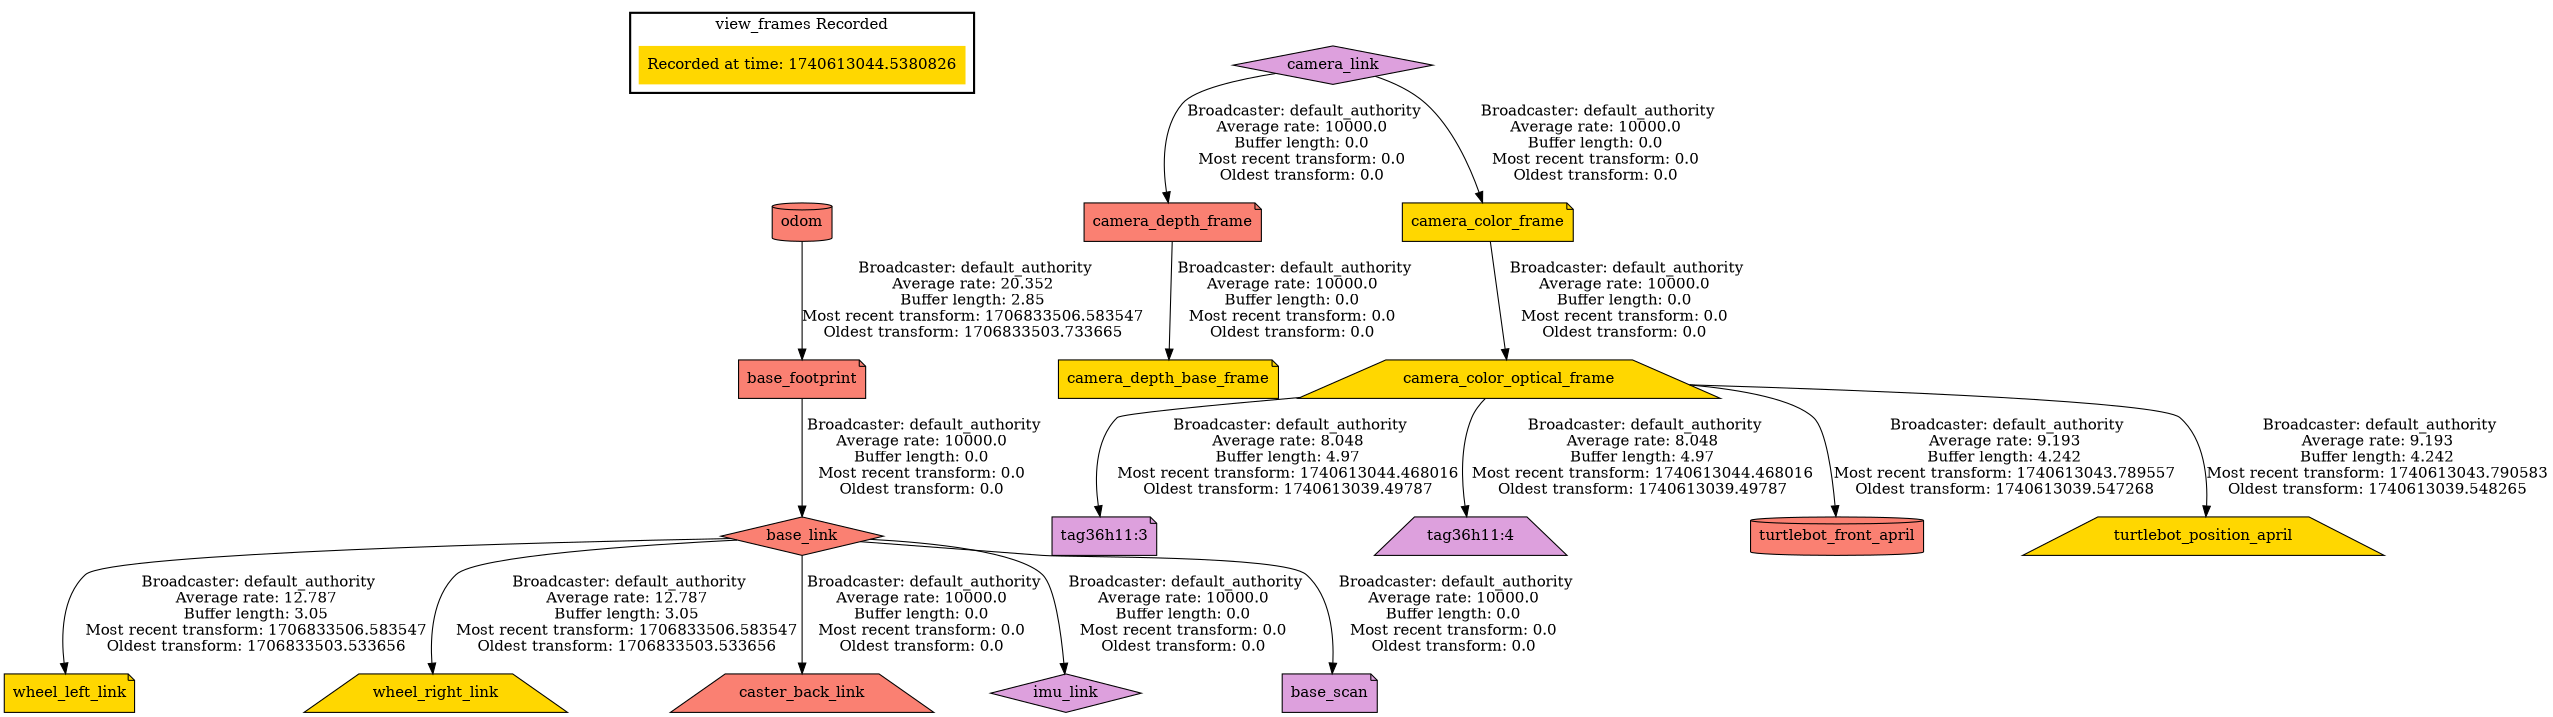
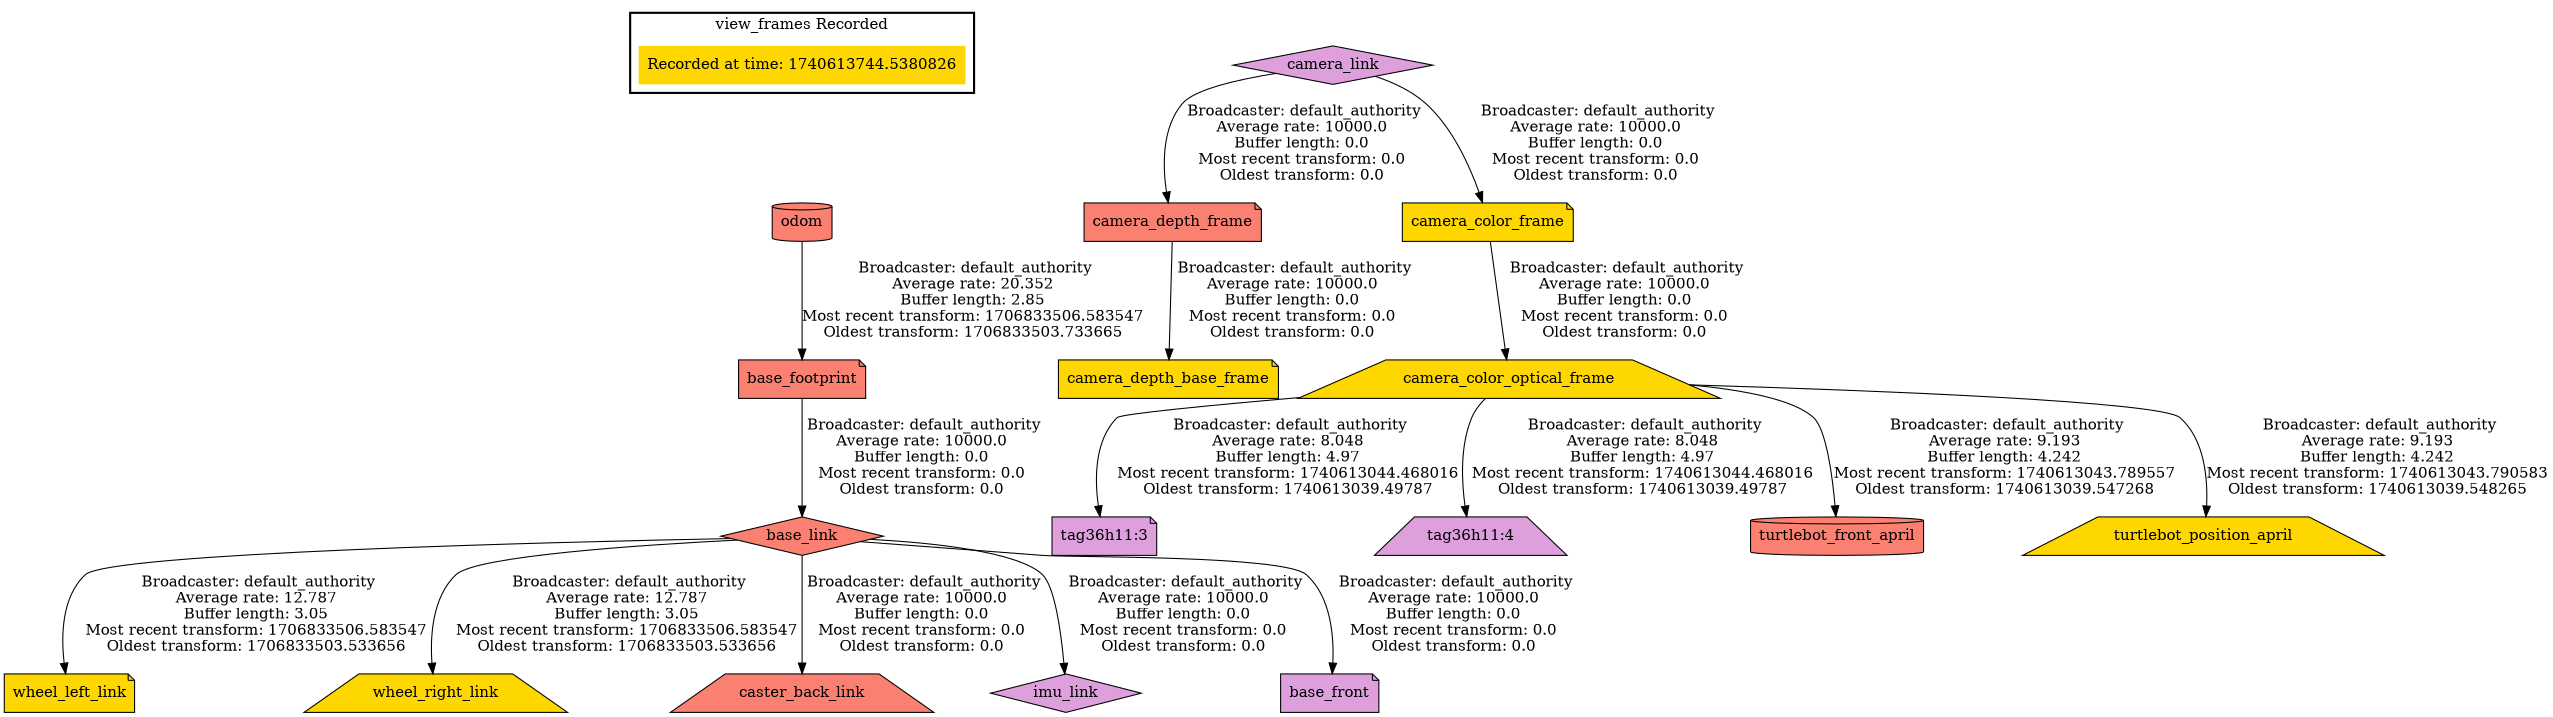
(802, 65) -> (802, 65)
(1330, 693) -> (1330, 693)
